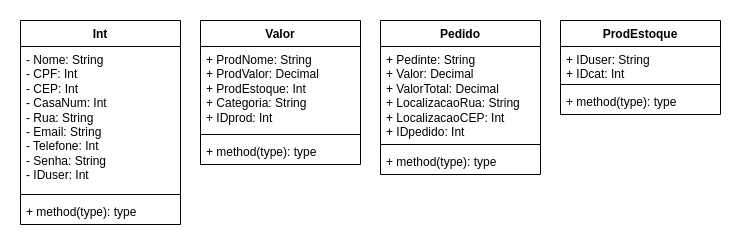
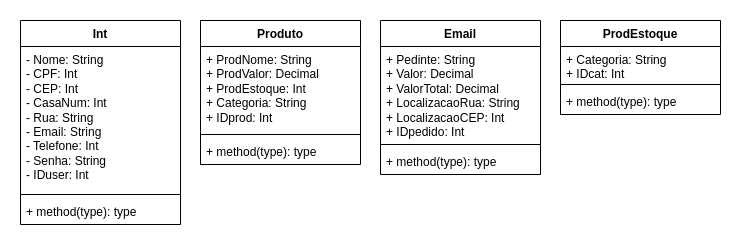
(281, 35) -> (281, 35)
(461, 35) -> (461, 35)
(614, 68) -> (623, 68)
